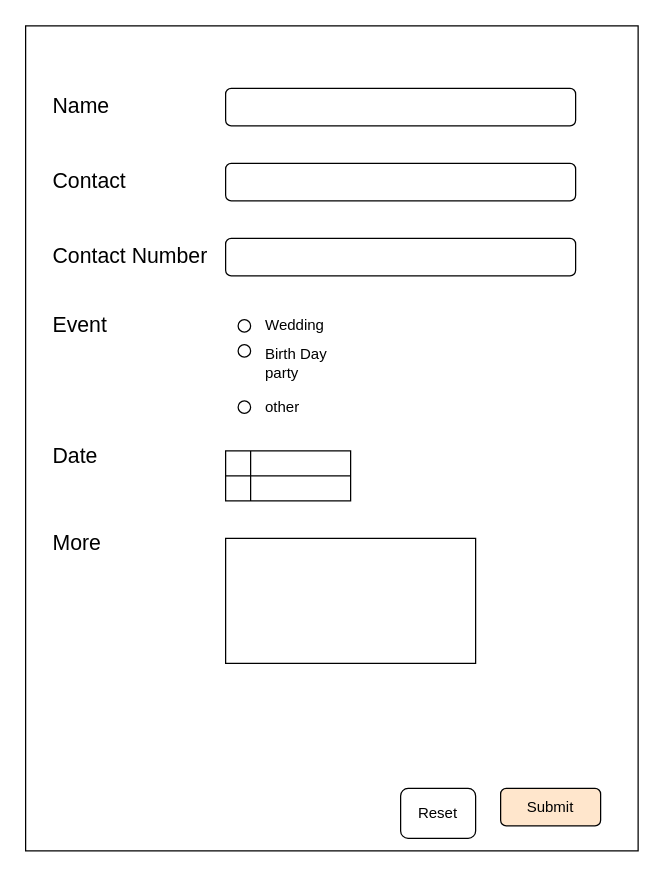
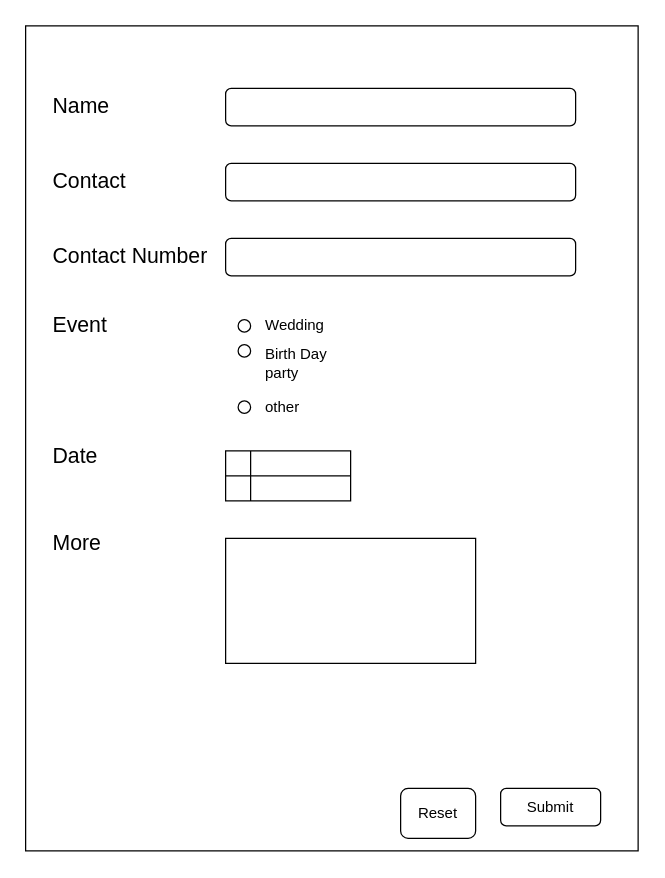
(551, 807) -> (551, 807)
